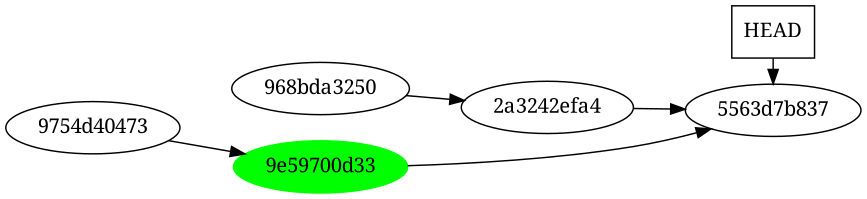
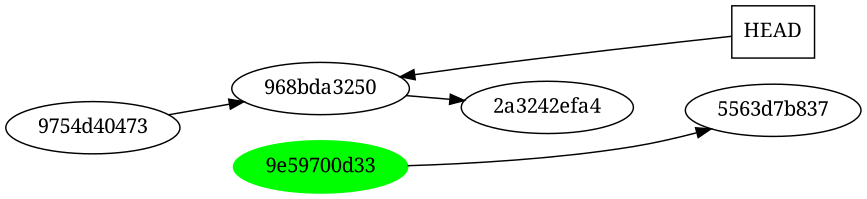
(773, 64) -> (573, 54)
(652, 109) -> none
(199, 146) -> (199, 109)
